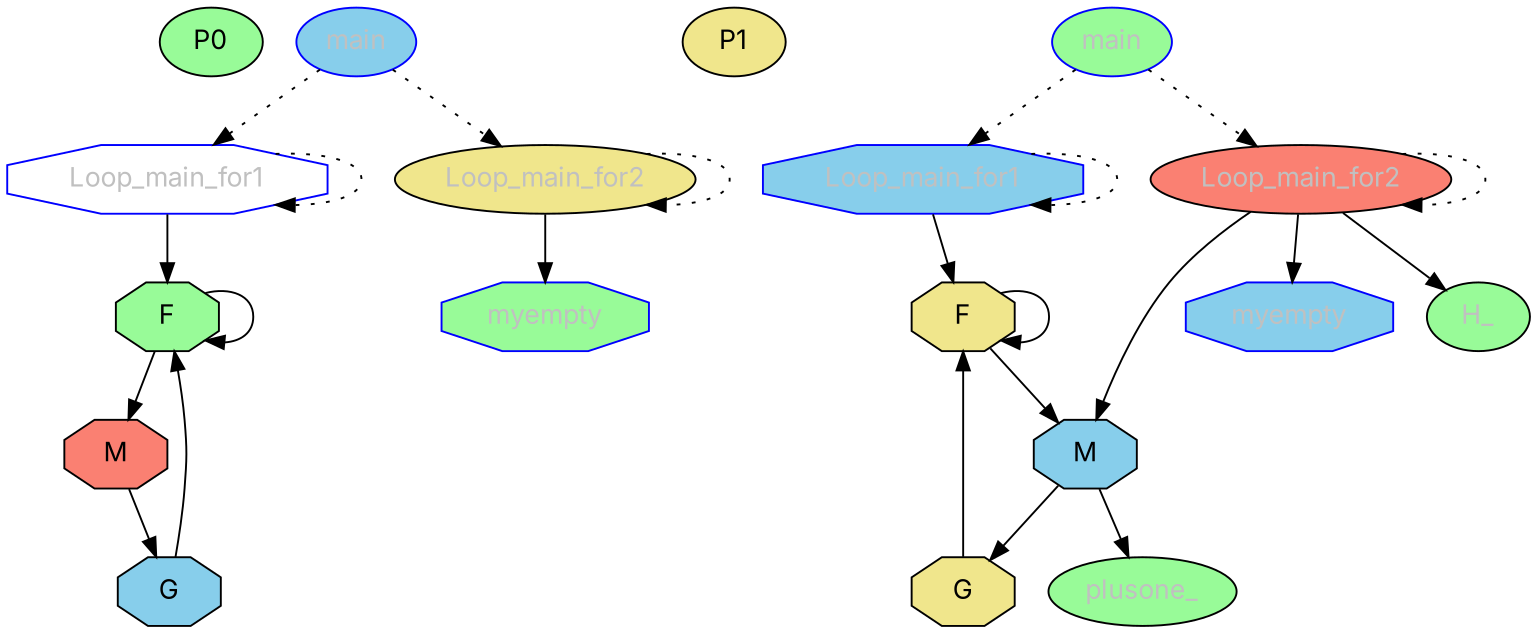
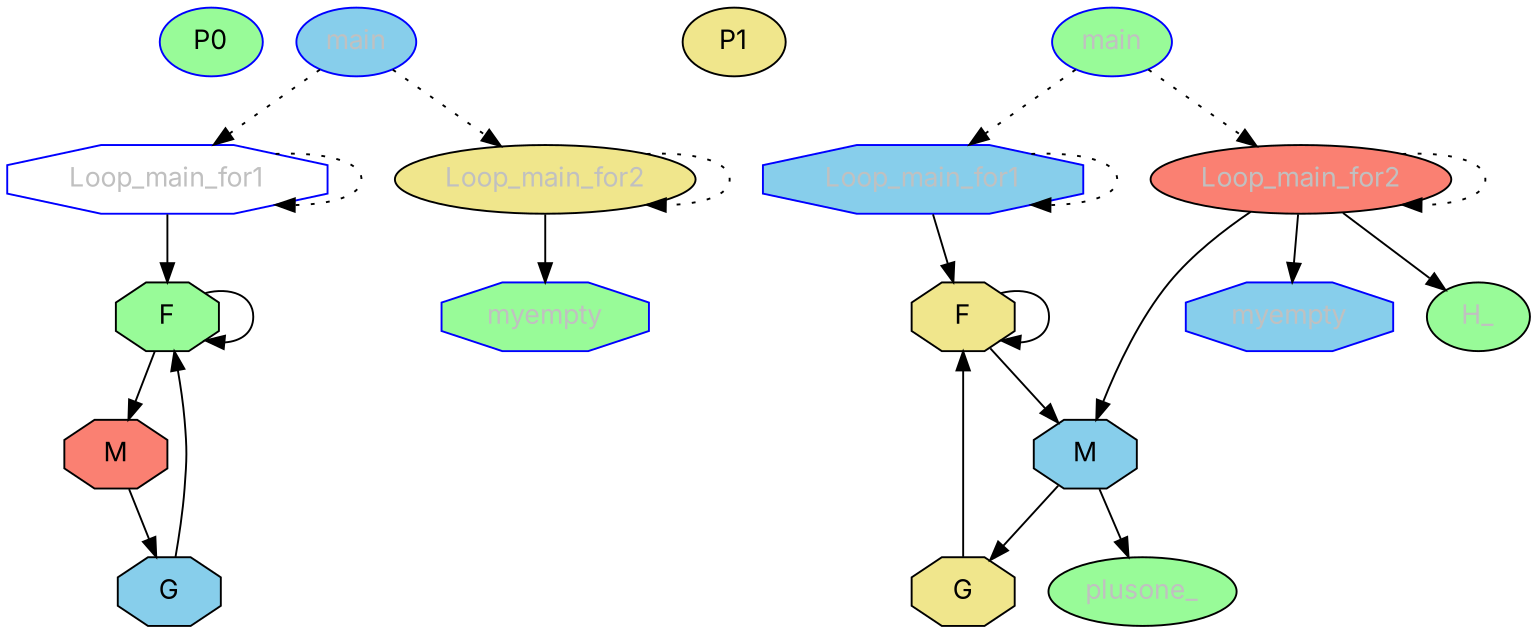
(211, 42) -> (211, 42)
